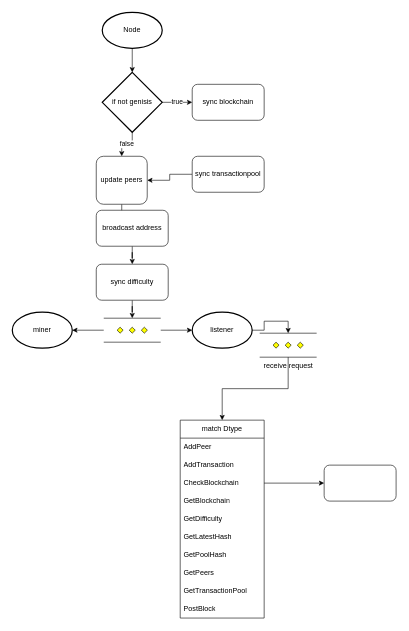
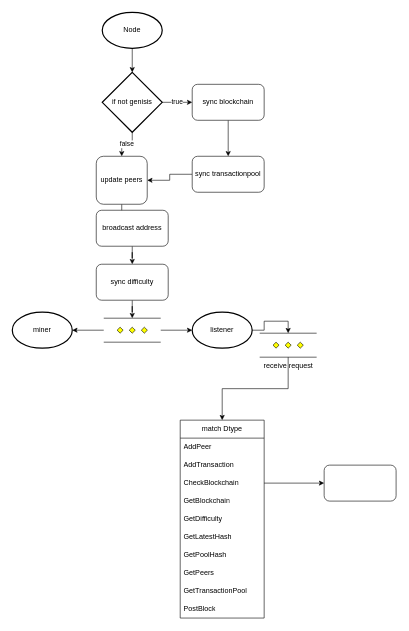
none -> (228, 150)
